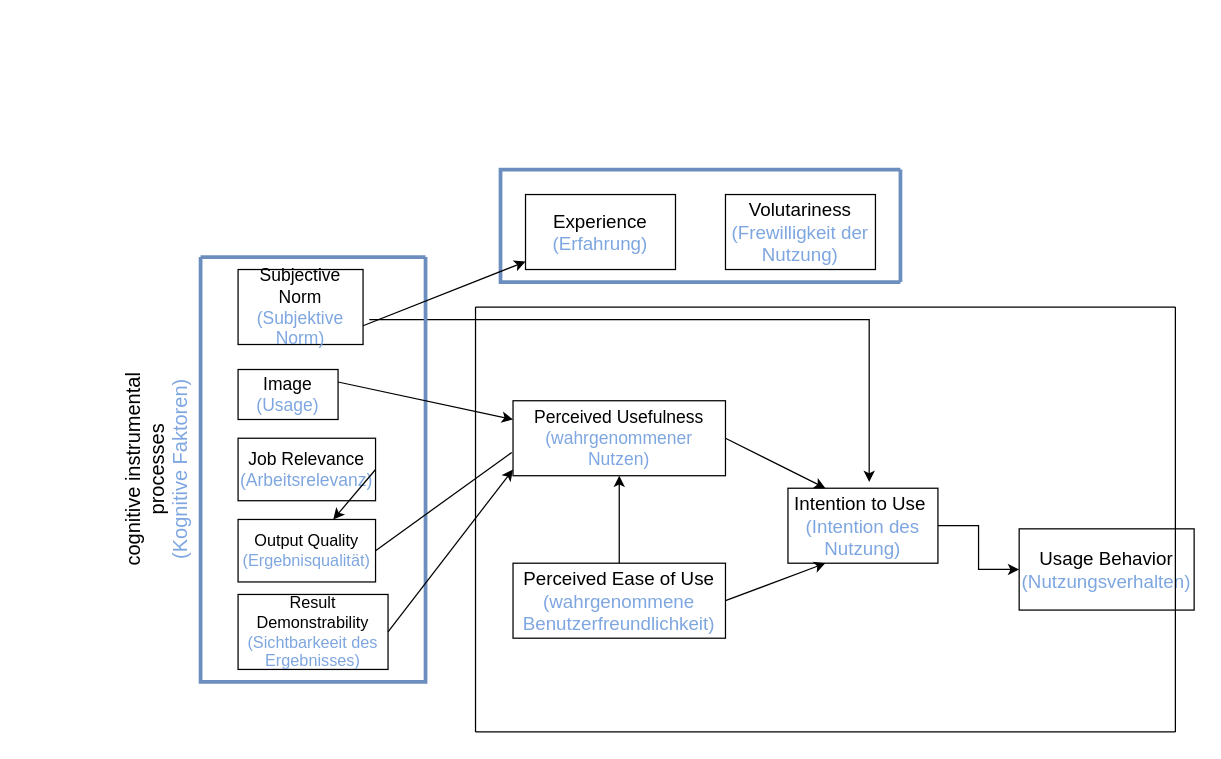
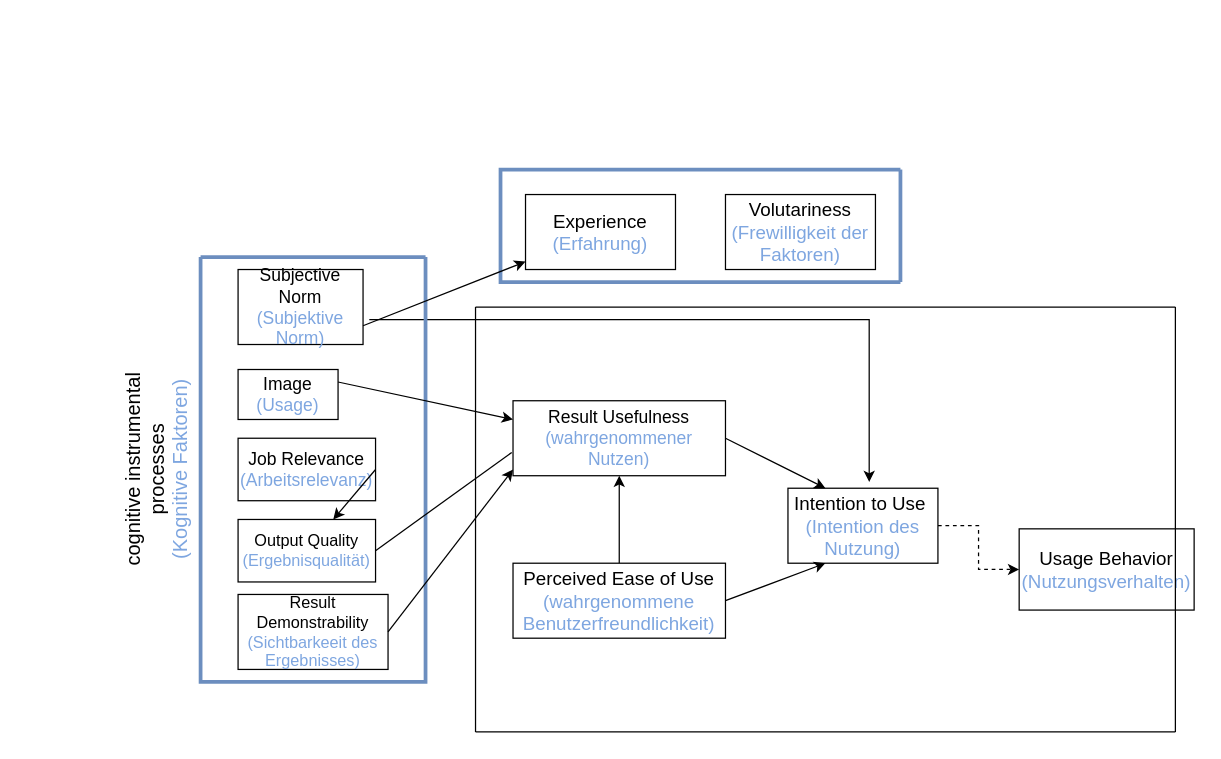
(801, 232) -> (801, 232)
(619, 438) -> (619, 438)
(979, 543) -> (979, 543)
